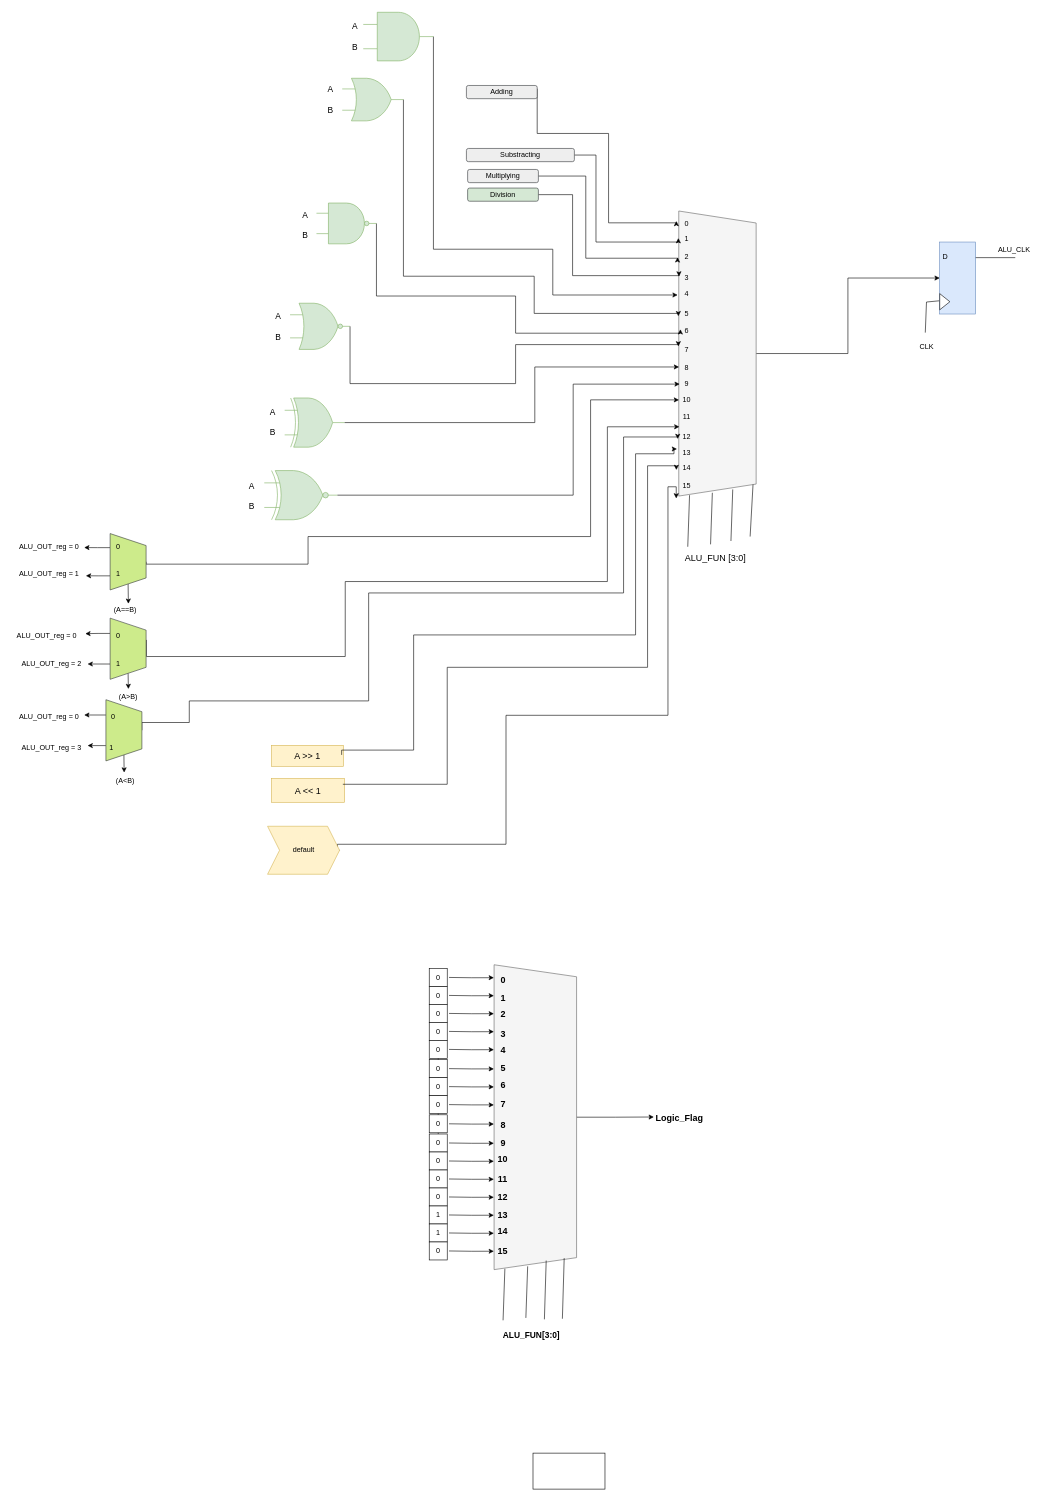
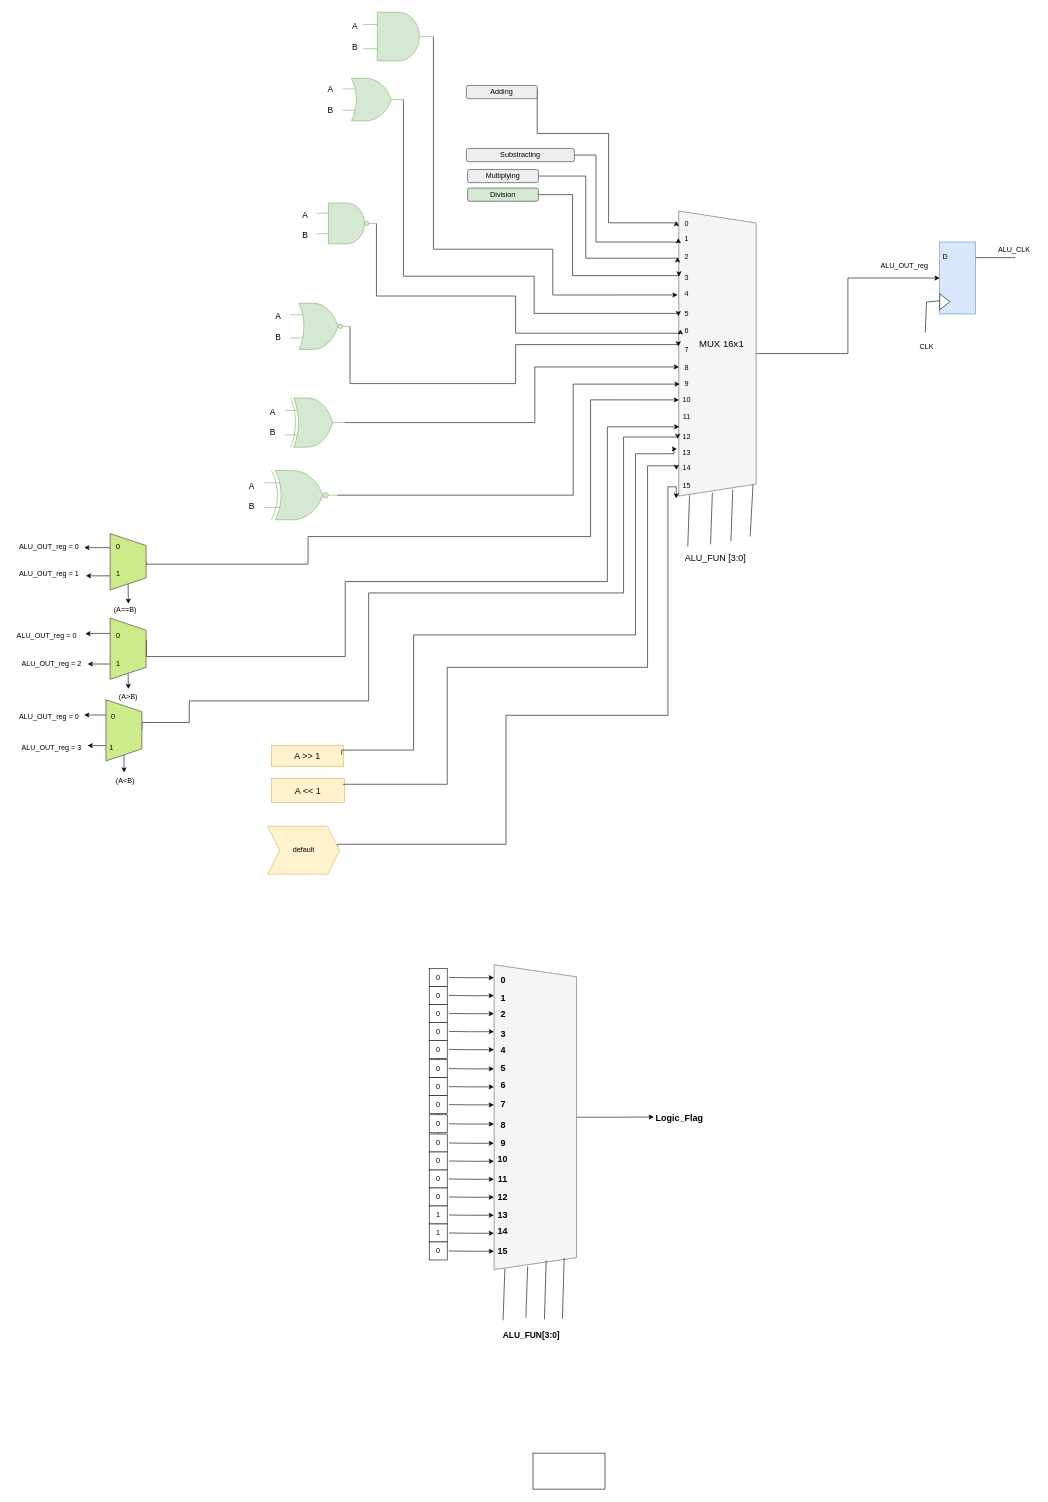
none -> (905, 266)
none -> (721, 344)
